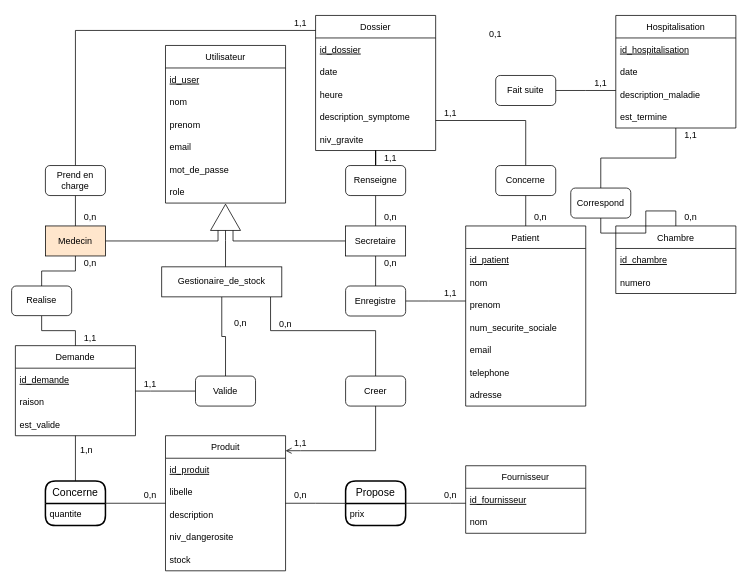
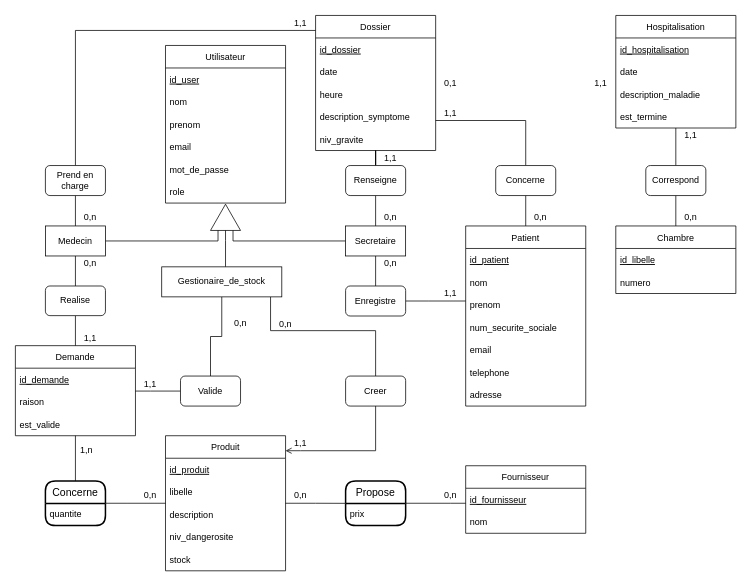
(495, 34) -> (450, 83)
(525, 90) -> none
(584, 90) -> none
(600, 203) -> (675, 180)
(75, 241) -> (75, 241)
(644, 260) -> (639, 260)
(42, 301) -> (75, 301)
(225, 391) -> (210, 391)
